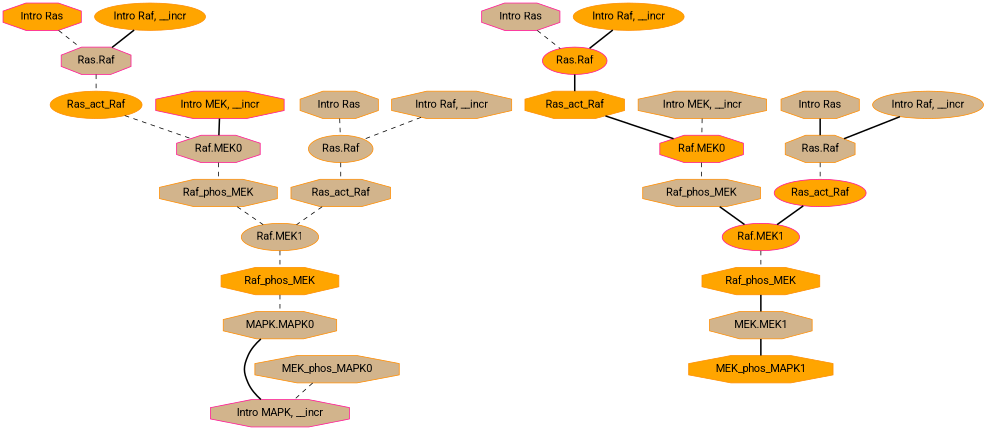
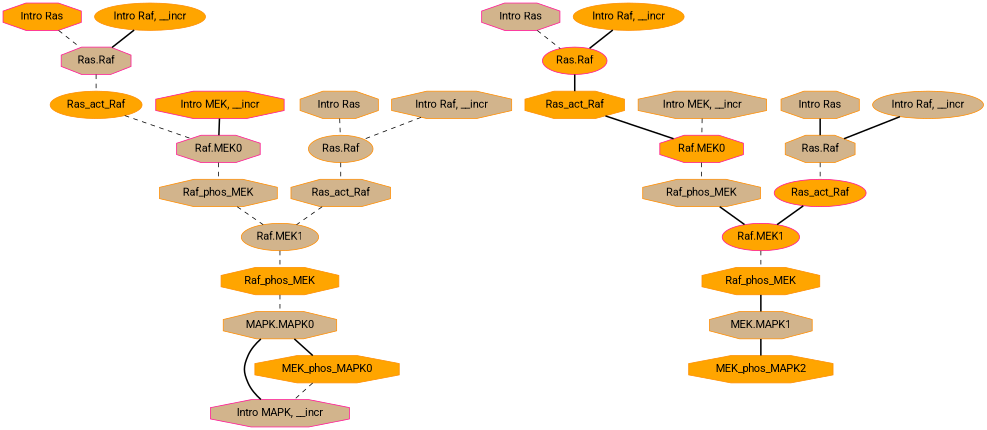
(761, 325) -> (761, 325)
none -> (304, 347)
(327, 369) -> (327, 369)
(761, 369) -> (761, 369)
